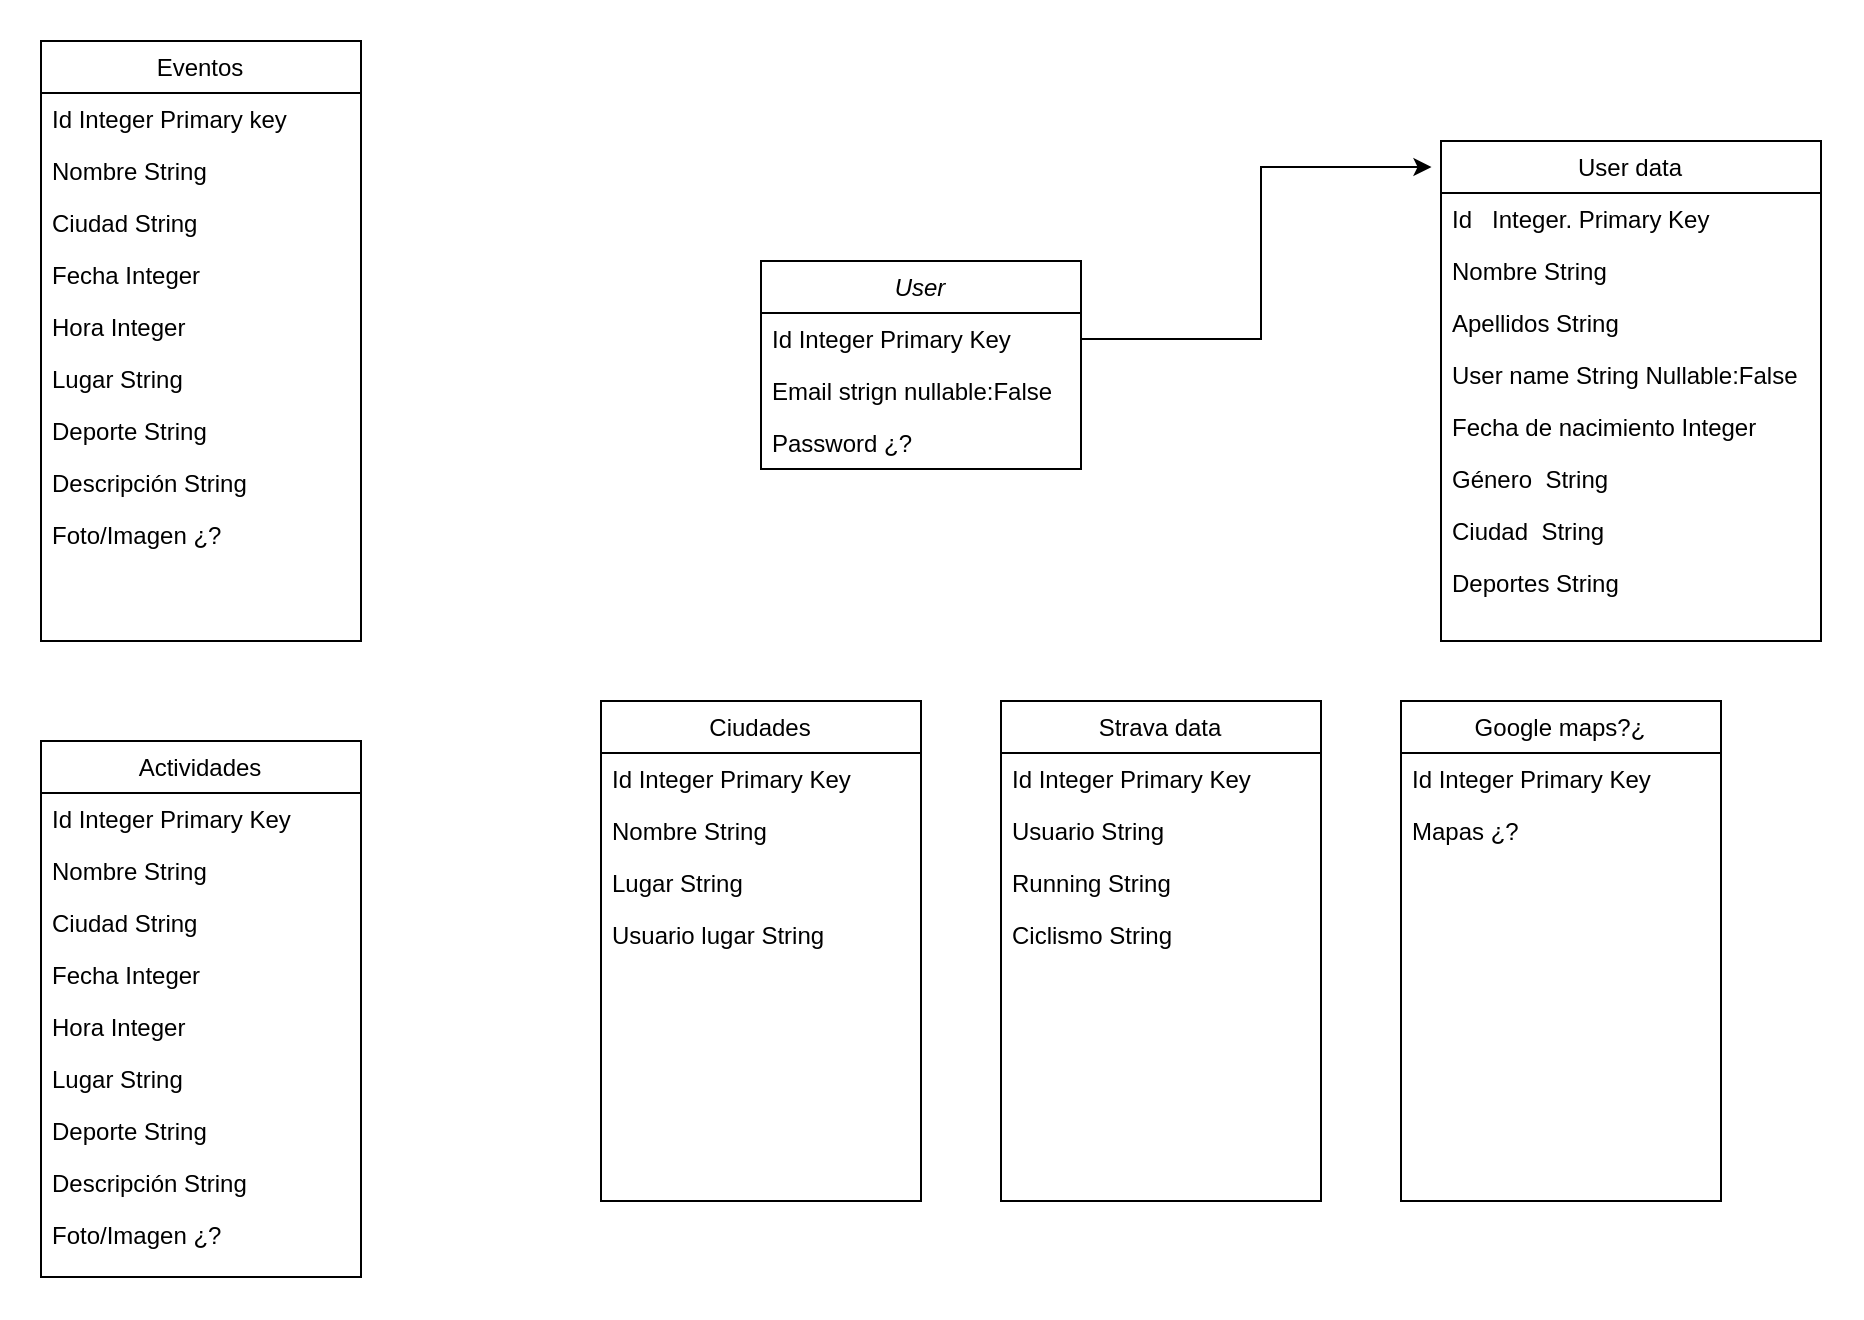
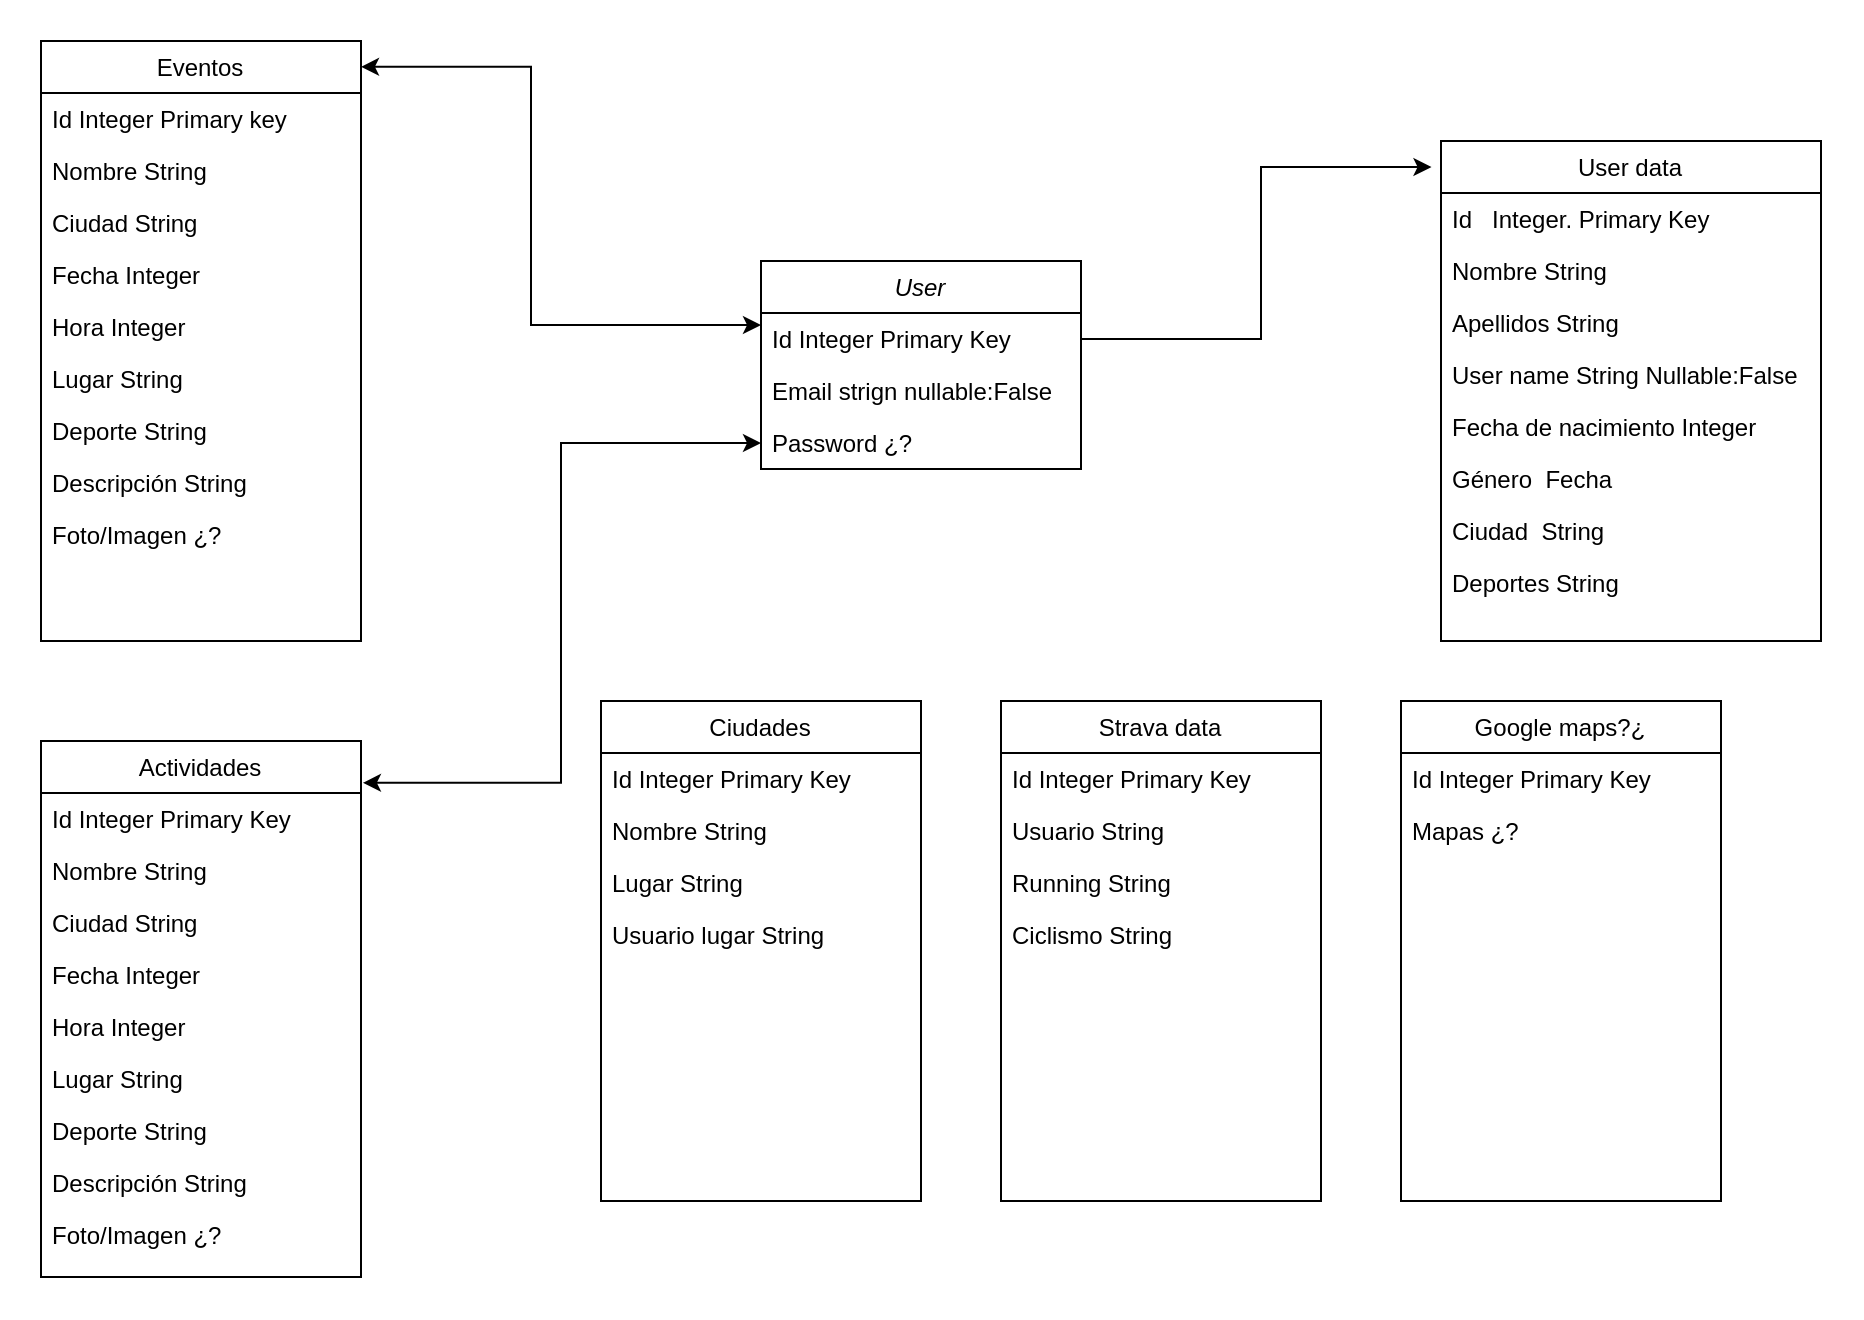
none -> (531, 226)
(1540, 480) -> (1536, 480)
none -> (561, 611)
